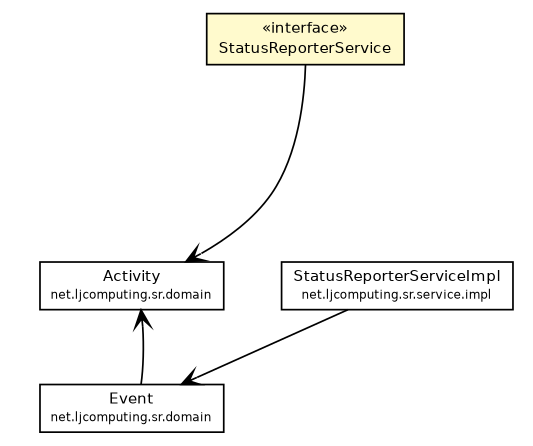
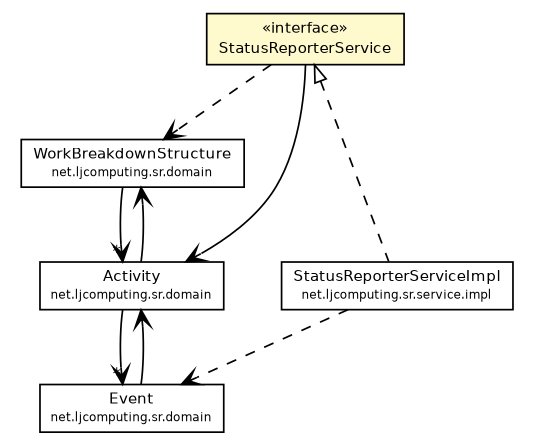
none -> (132, 163)
none -> (355, 171)
none -> (120, 339)
(273, 343) -> (273, 343)
